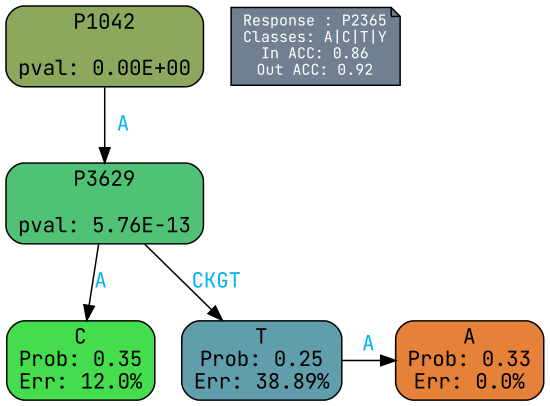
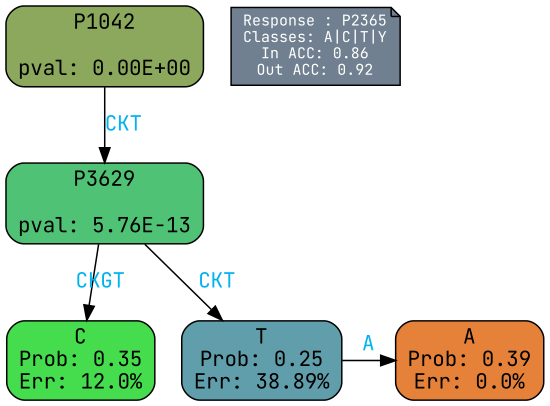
(123, 125) -> (123, 125)
(101, 282) -> (101, 282)
(217, 282) -> (217, 282)
(470, 360) -> (470, 360)
